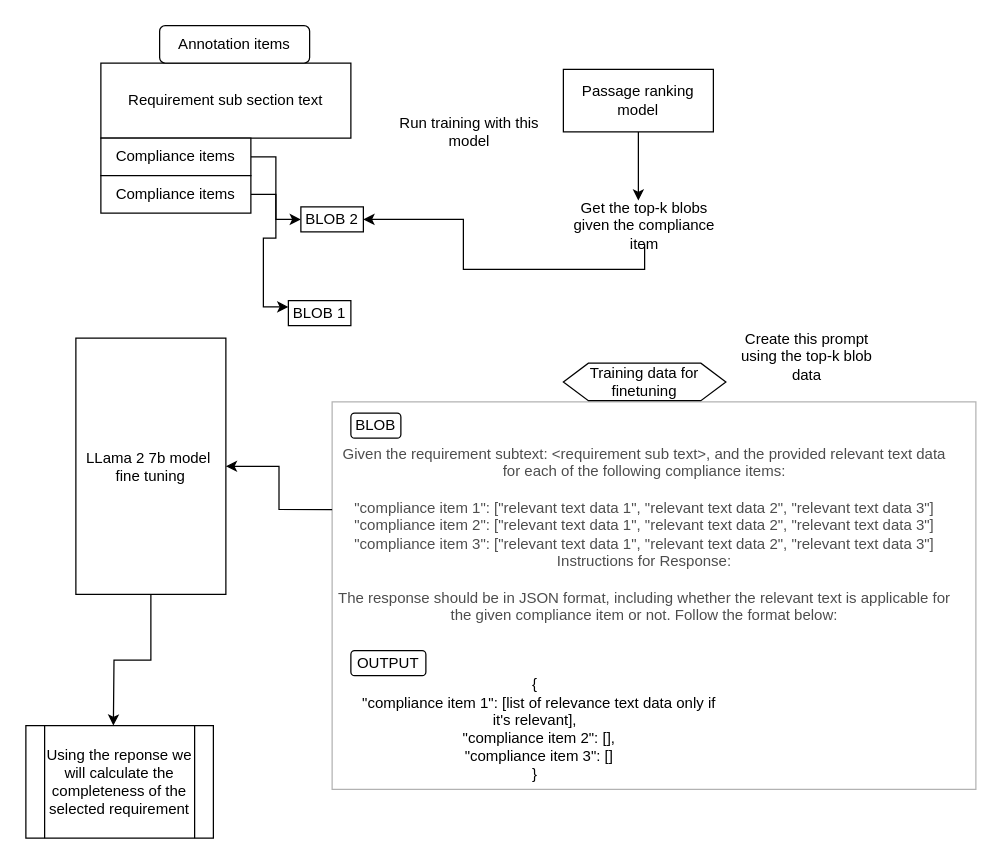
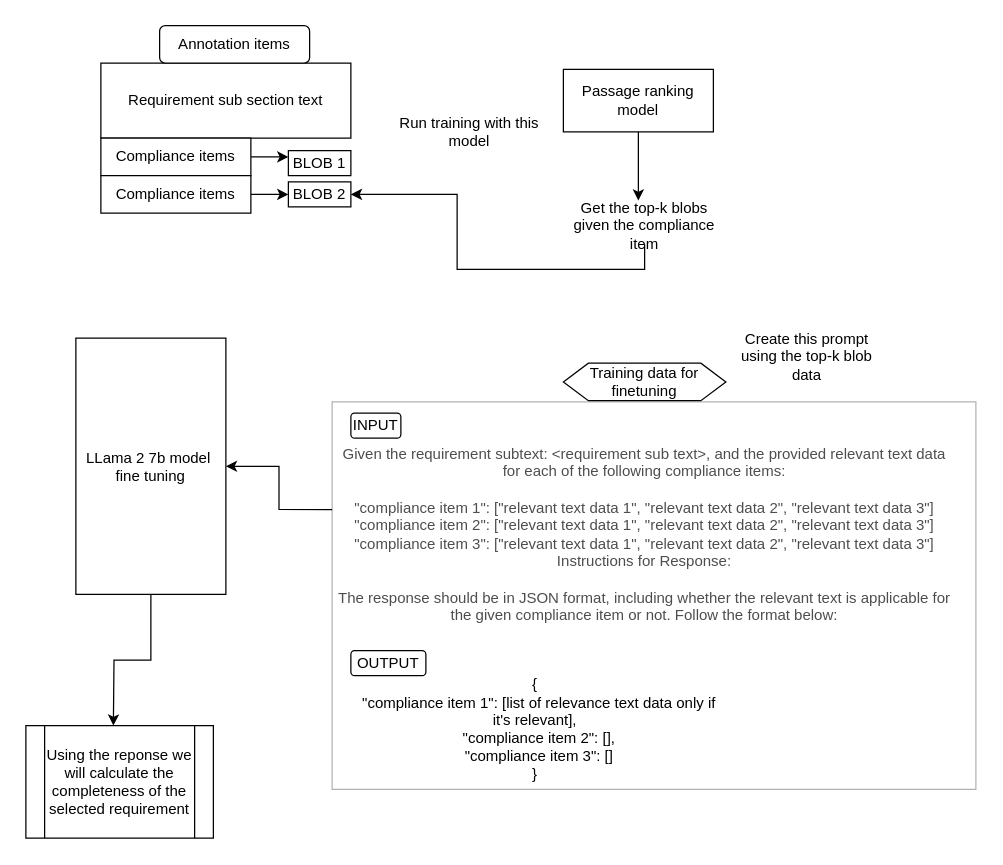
(332, 219) -> (319, 194)
(319, 313) -> (319, 163)
(376, 426) -> (376, 426)
